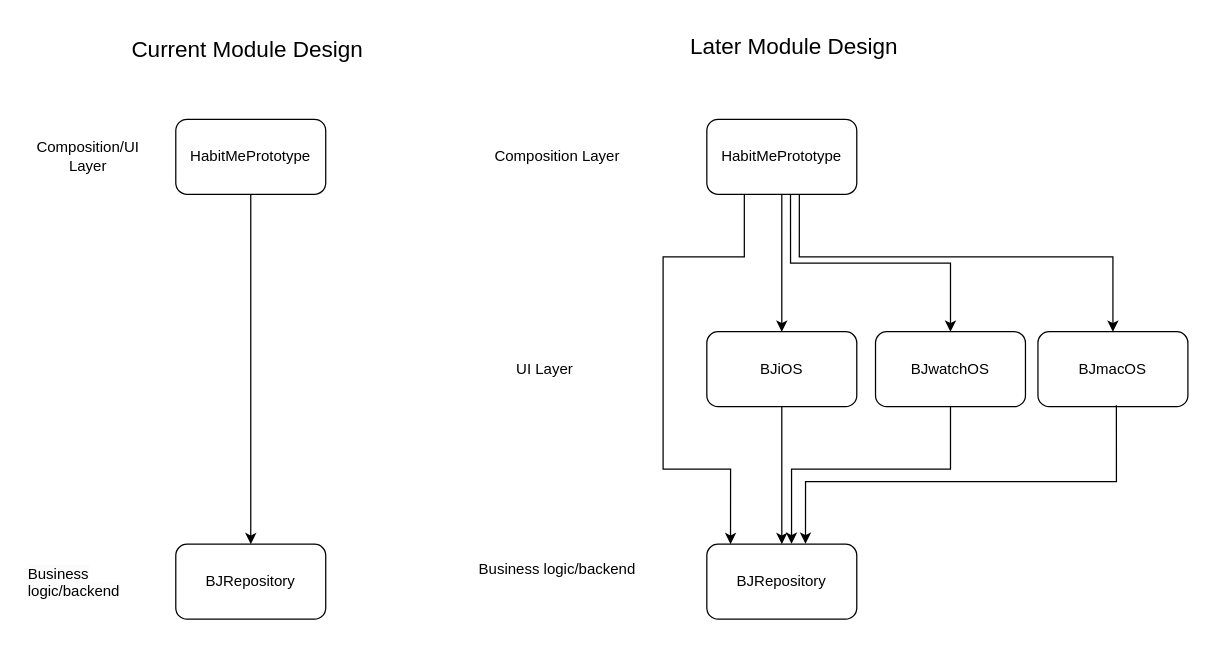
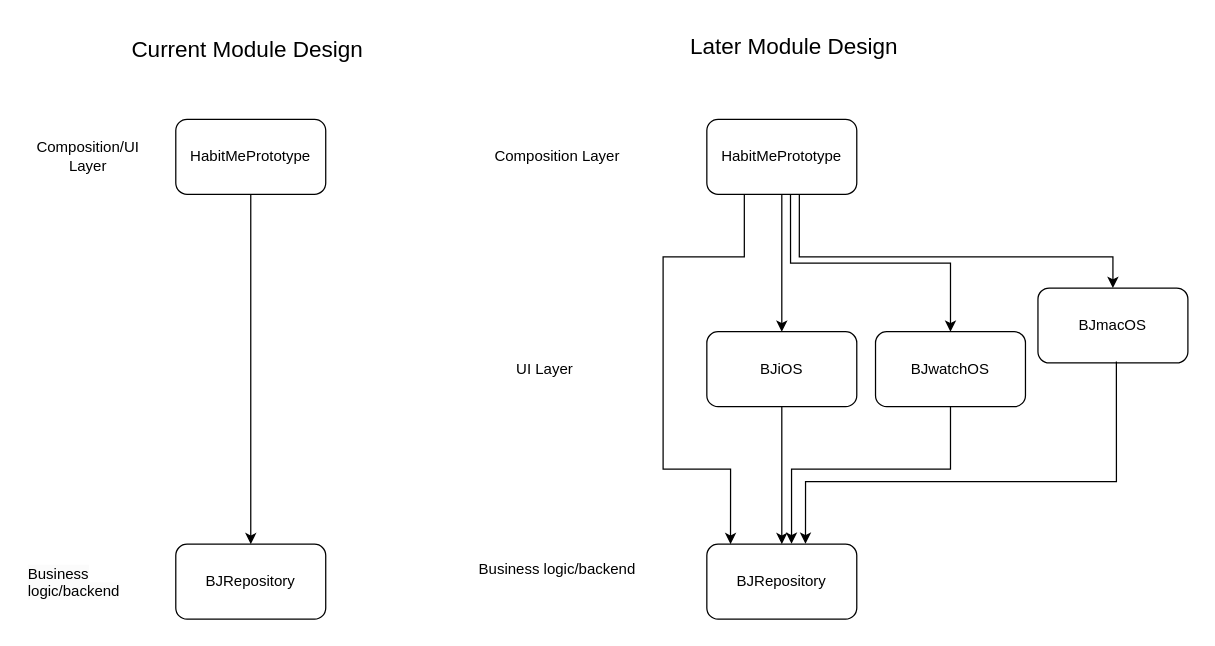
(1113, 369) -> (1113, 326)
